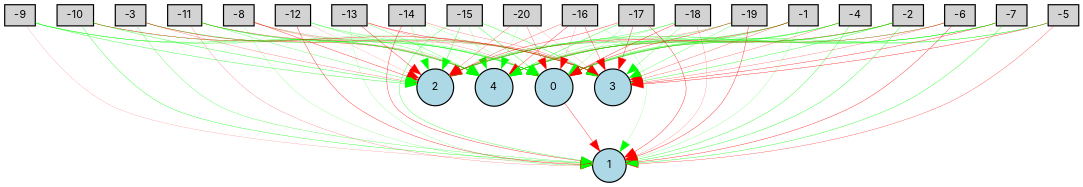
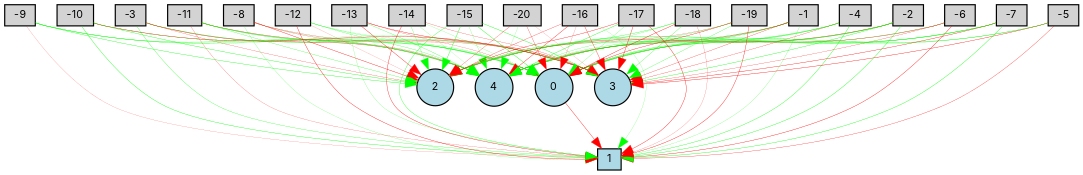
(609, 165) -> (609, 159)
